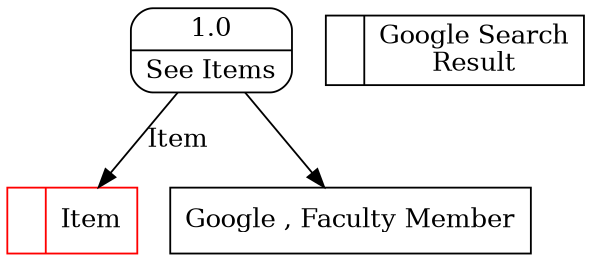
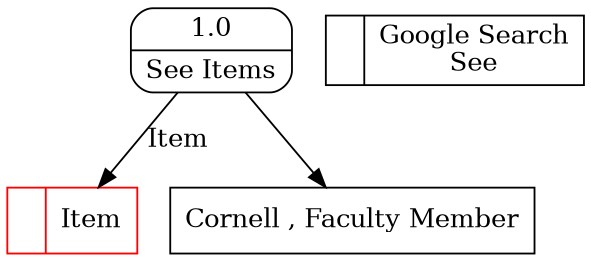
(474, 63) -> (474, 63)
(351, 221) -> (352, 221)
